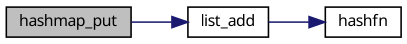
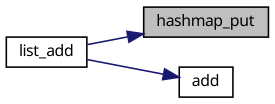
(151, 22) -> (107, 41)
(363, 22) -> (206, 82)
